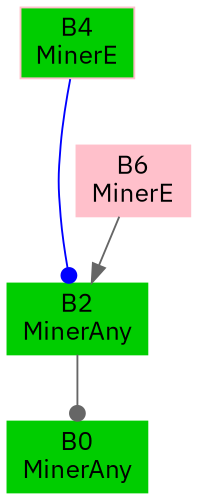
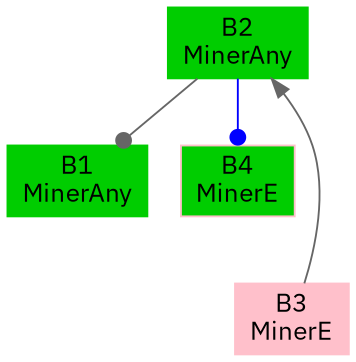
(59, 173) -> (238, 104)
(133, 181) -> (292, 319)
(77, 457) -> (77, 181)
